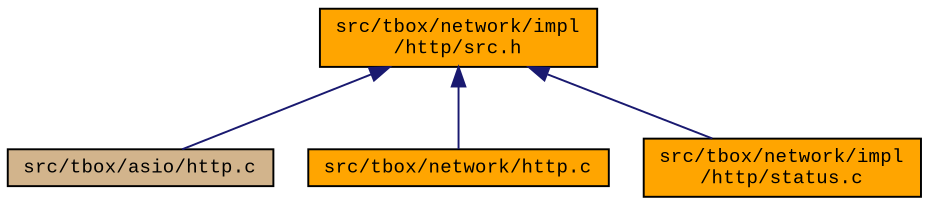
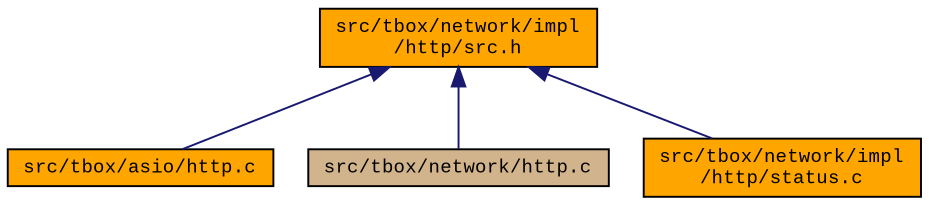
(141, 168) -> (141, 168)
(459, 168) -> (459, 168)
